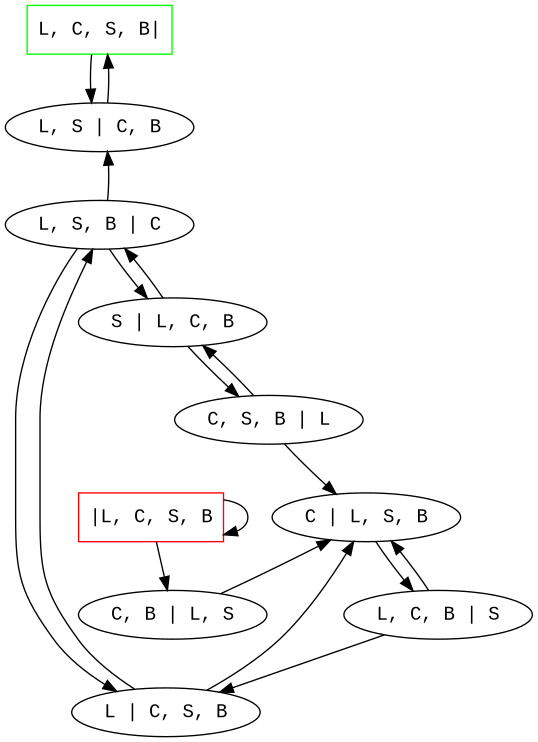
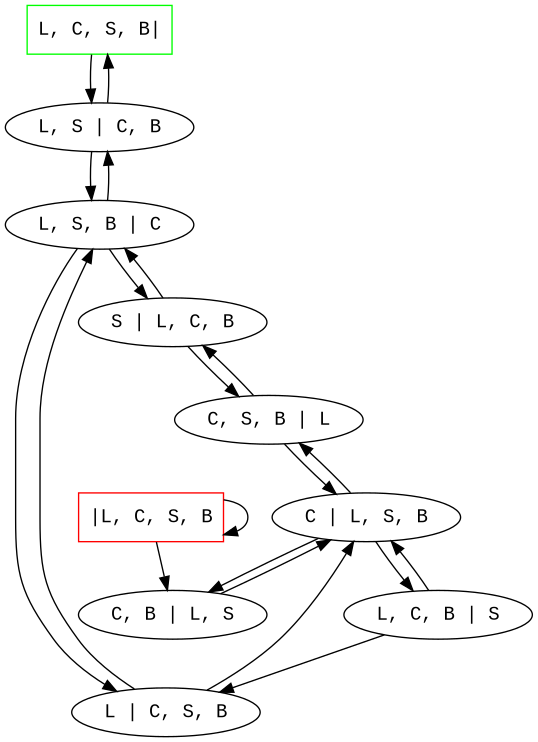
none -> (91, 169)
none -> (330, 472)
none -> (269, 562)
